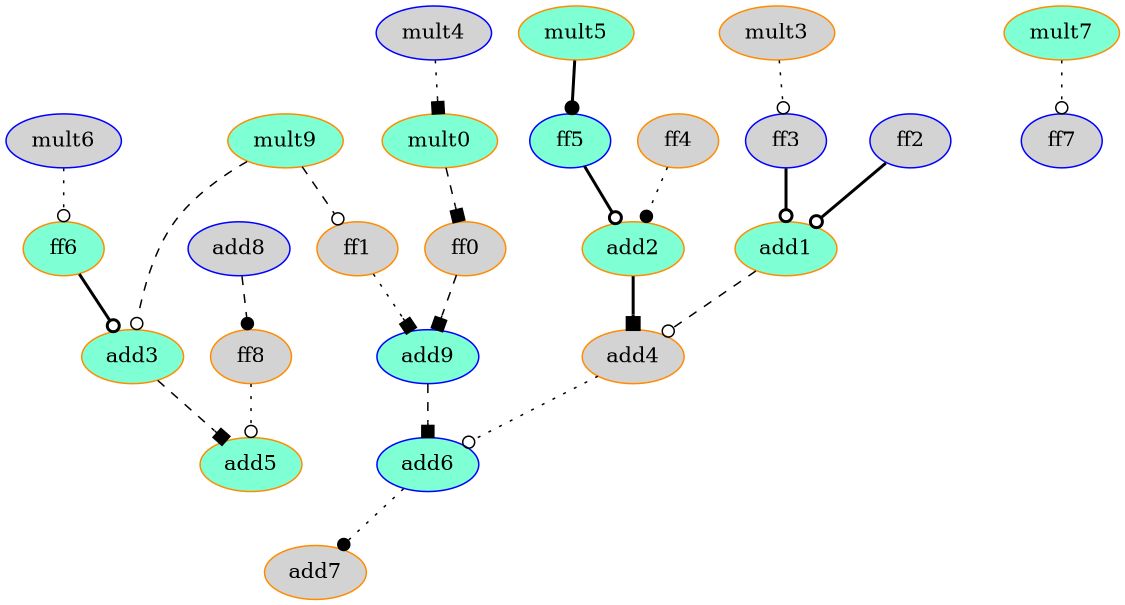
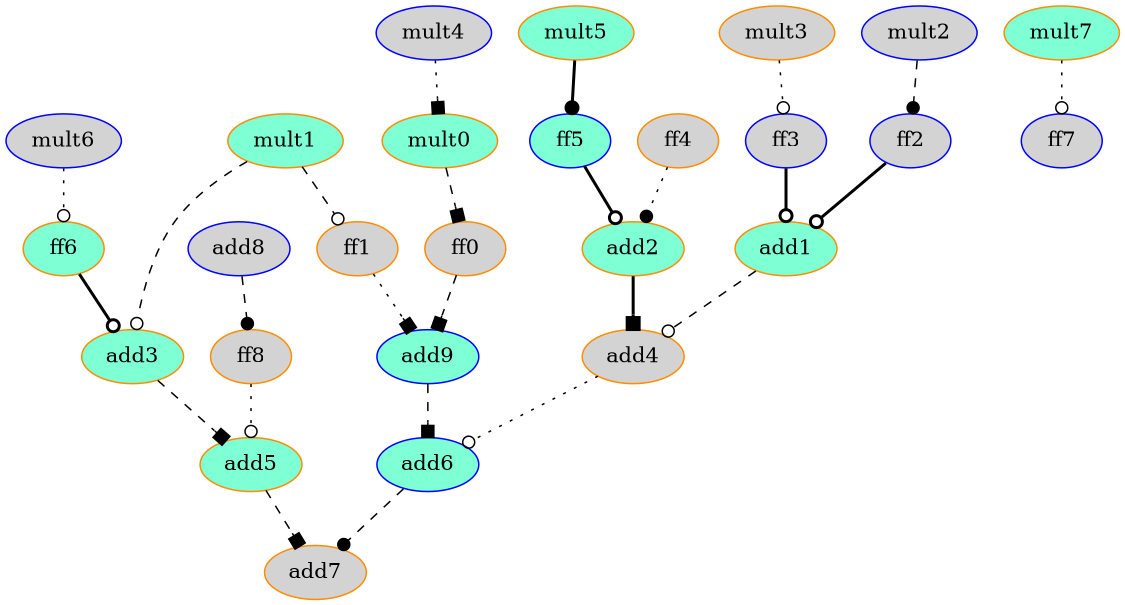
none -> (919, 33)
(285, 141) -> (285, 141)
none -> (279, 512)
(376, 515) -> (376, 515)
